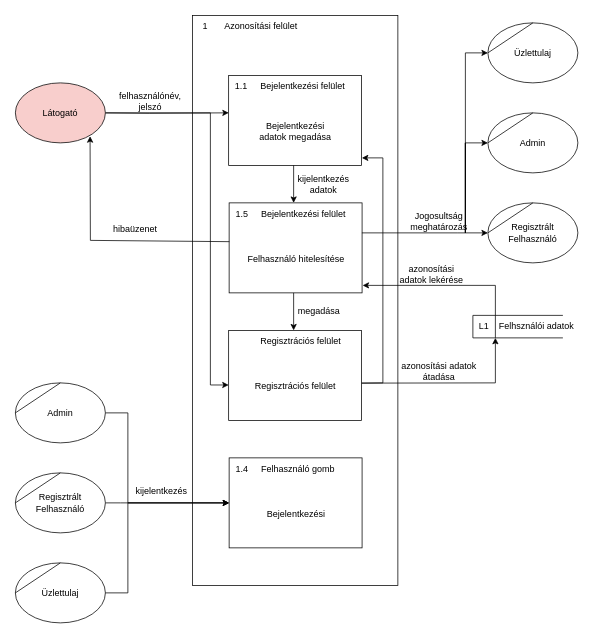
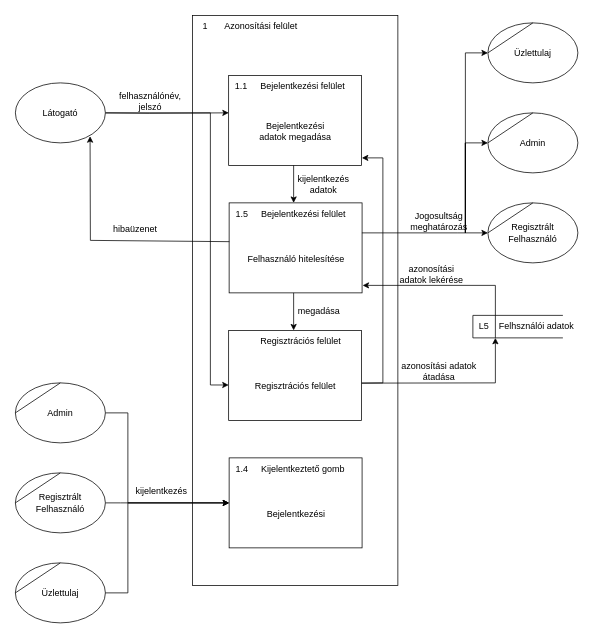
(60, 113) -> (60, 113)
(484, 327) -> (484, 327)
(298, 469) -> (308, 469)
